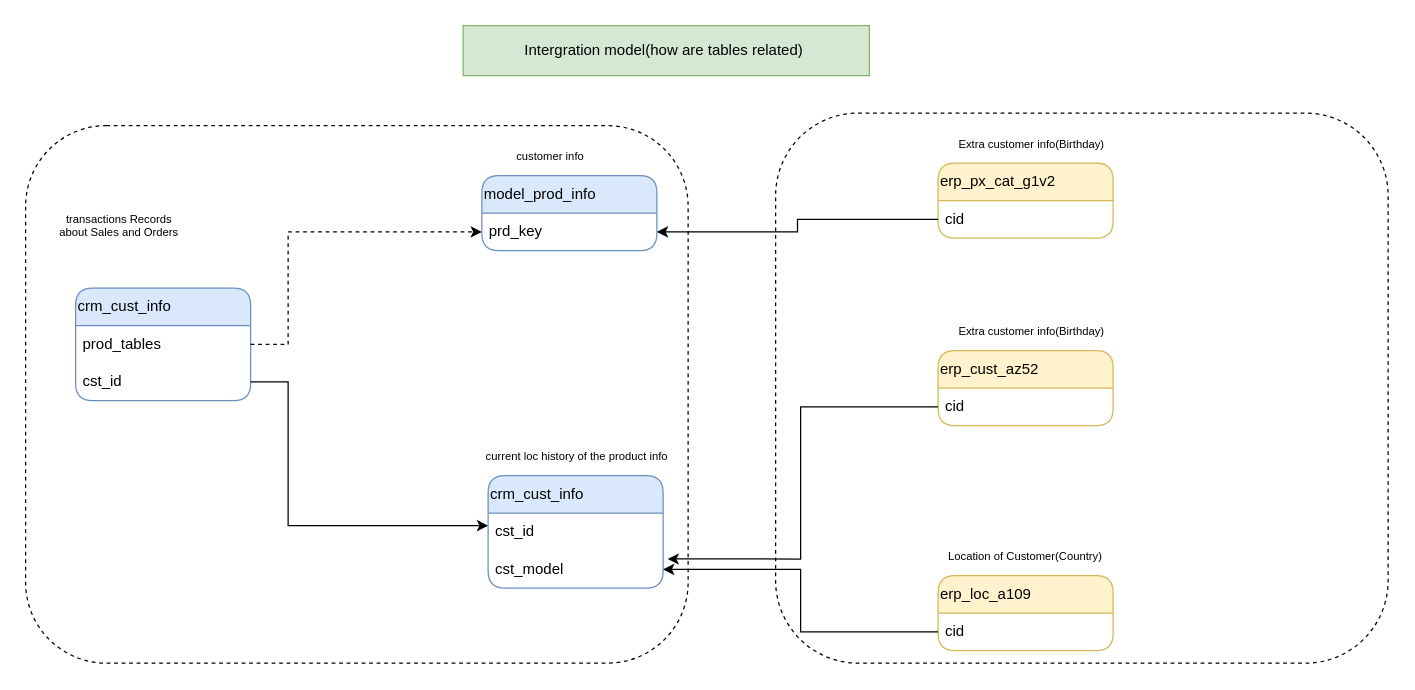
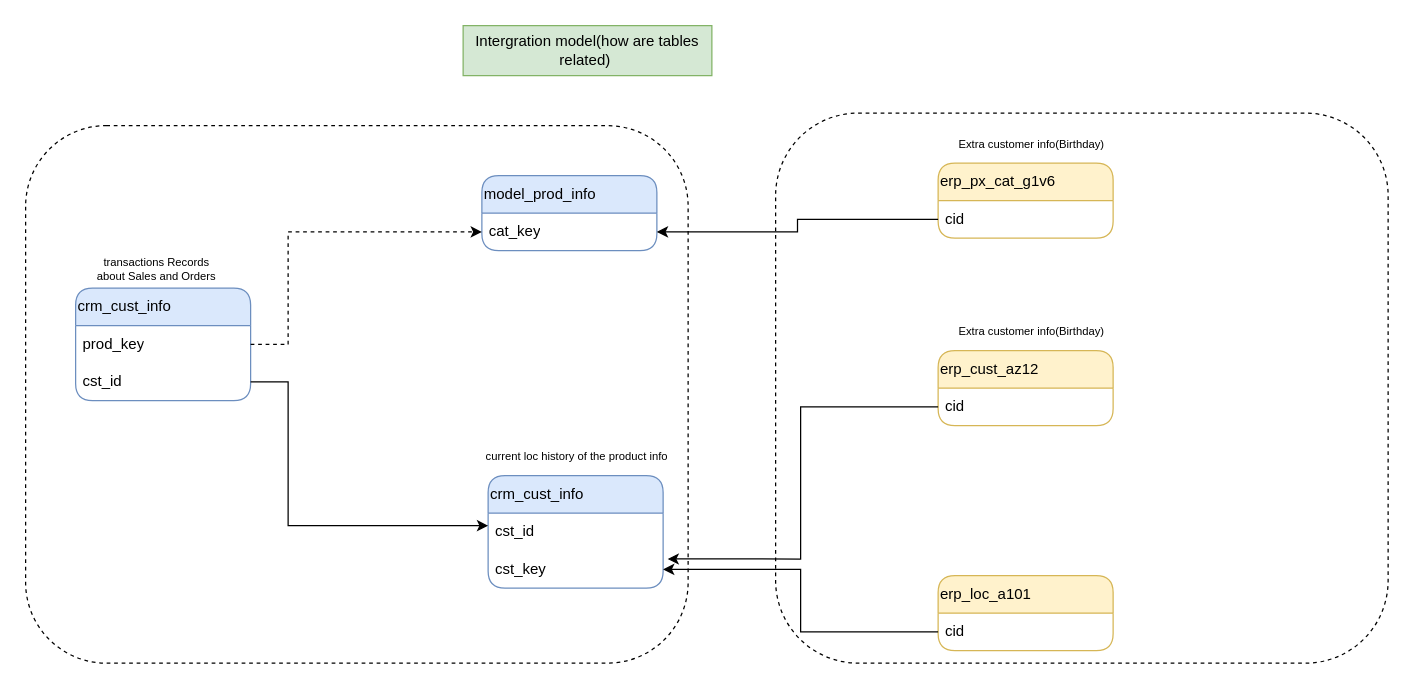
(666, 51) -> (588, 51)
(551, 157) -> none
(1004, 182) -> (1004, 182)
(119, 226) -> (157, 269)
(519, 232) -> (519, 232)
(127, 344) -> (117, 344)
(995, 369) -> (995, 369)
(1026, 557) -> none
(531, 569) -> (525, 569)
(989, 594) -> (989, 594)
